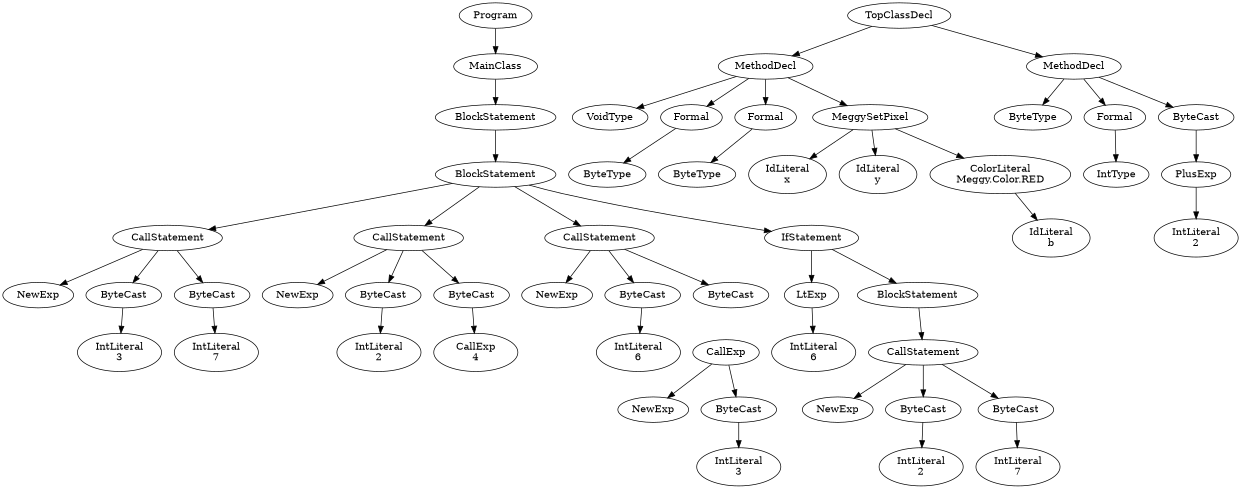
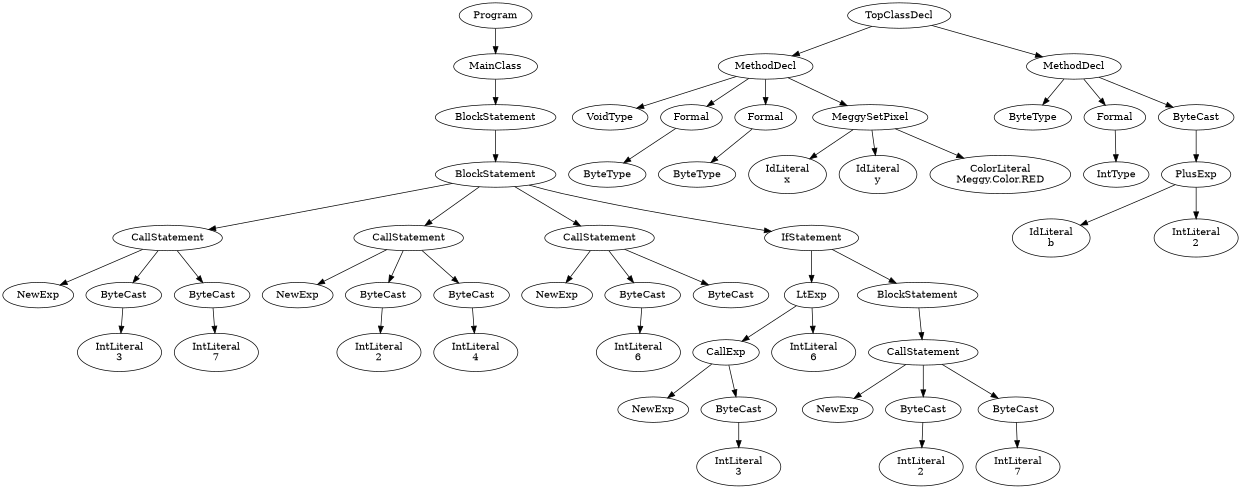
(1024, 204) -> (1131, 204)
none -> (772, 322)
(476, 352) -> (476, 352)
